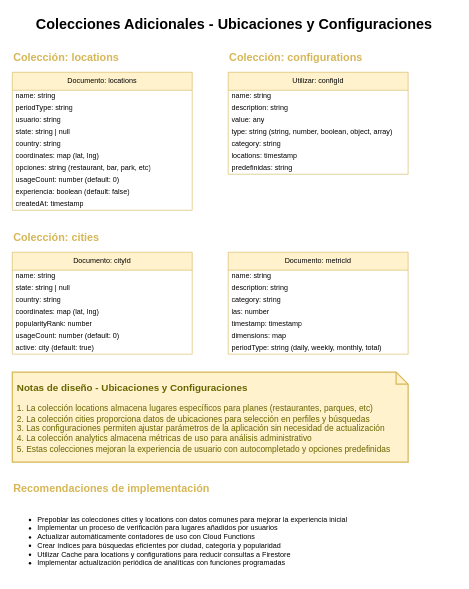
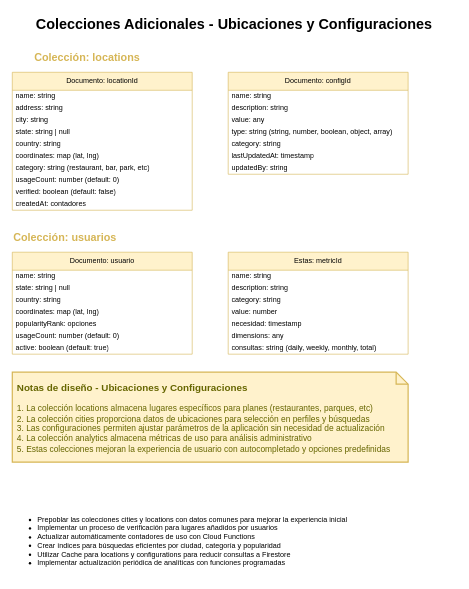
(87, 57) -> (108, 57)
(303, 57) -> none
(102, 81) -> (102, 81)
(318, 81) -> (318, 81)
(48, 108) -> (43, 108)
(42, 120) -> (36, 120)
(268, 156) -> (277, 156)
(96, 168) -> (97, 168)
(268, 168) -> (263, 168)
(81, 192) -> (75, 192)
(53, 204) -> (56, 204)
(42, 237) -> (47, 237)
(102, 261) -> (102, 261)
(318, 261) -> (318, 261)
(251, 312) -> (255, 312)
(57, 324) -> (60, 324)
(268, 324) -> (268, 324)
(258, 336) -> (258, 336)
(65, 348) -> (71, 348)
(318, 348) -> (316, 348)
(120, 489) -> none
